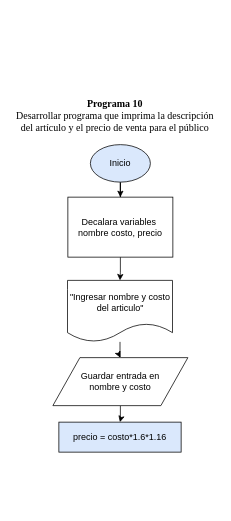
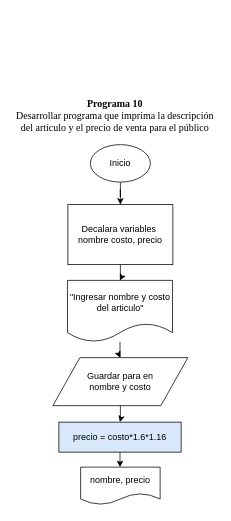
(120, 163) -> (120, 163)
(120, 227) -> (120, 234)
(120, 381) -> (120, 381)
none -> (120, 460)
none -> (120, 486)
